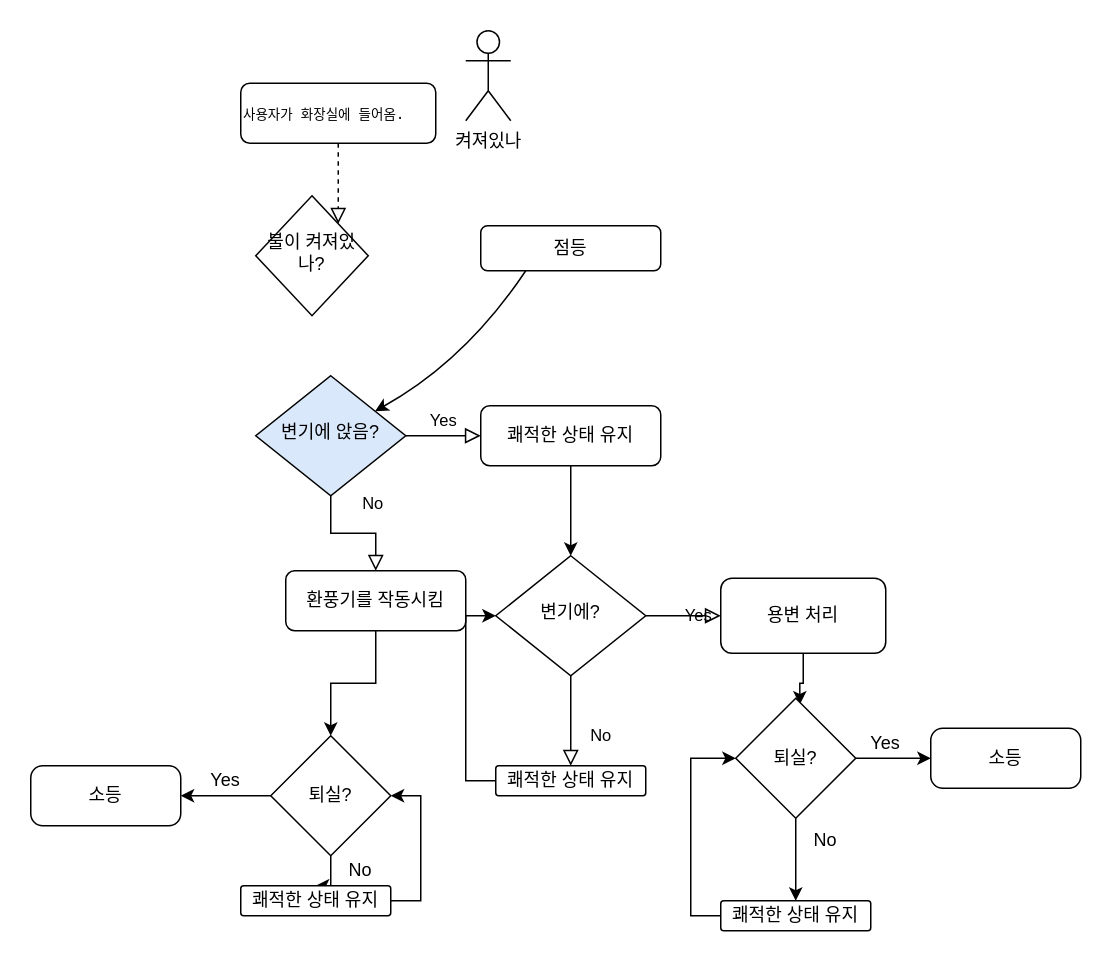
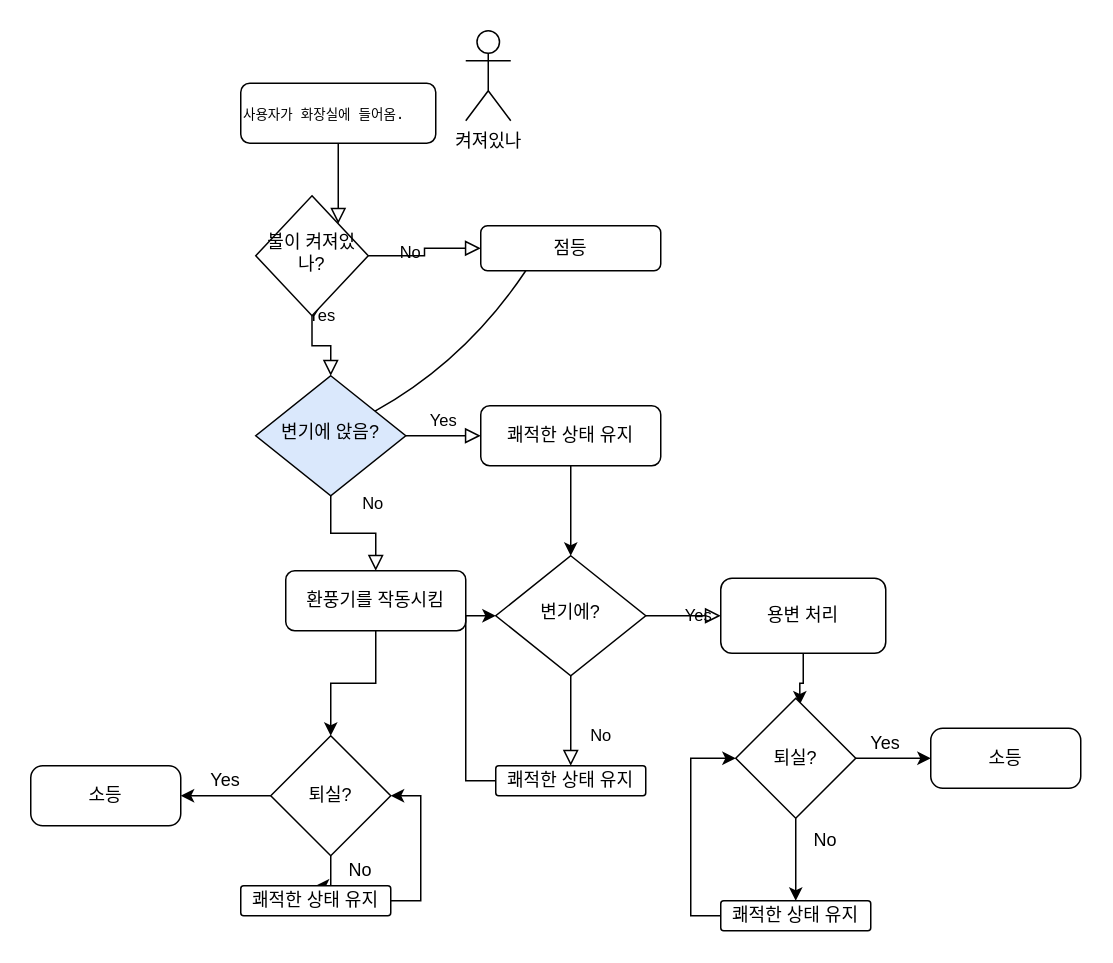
(338, 176) -> (338, 176)
none -> (420, 256)
none -> (313, 346)
(385, 405) -> (380, 408)
